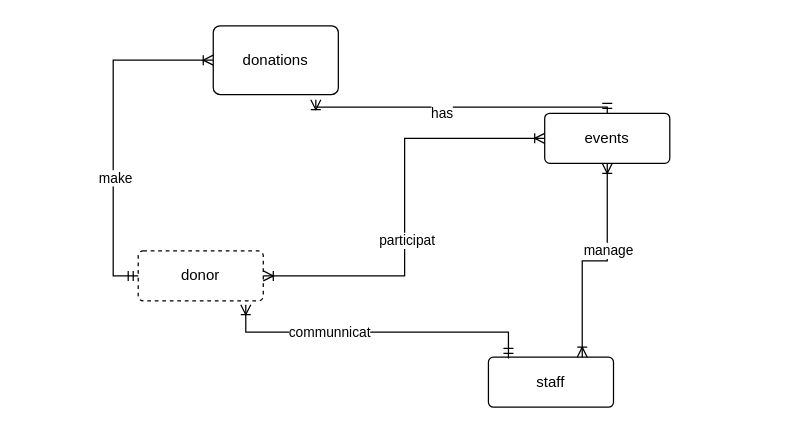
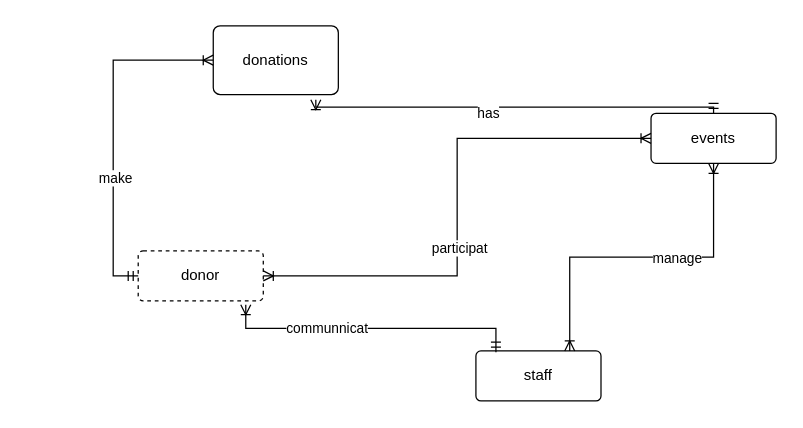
(607, 138) -> (713, 138)
(551, 382) -> (538, 376)
